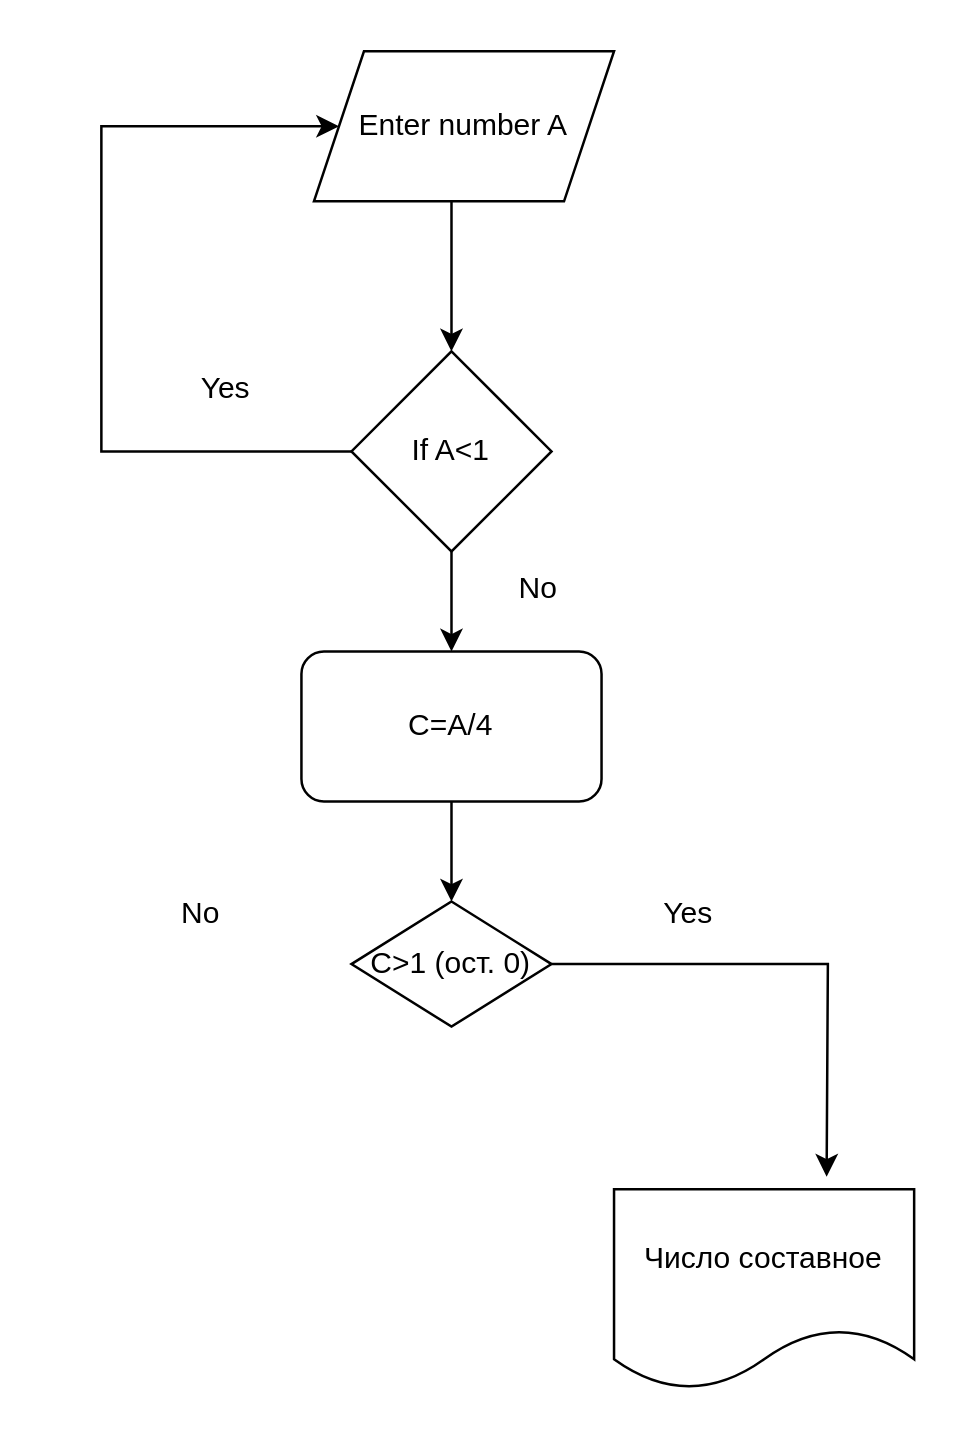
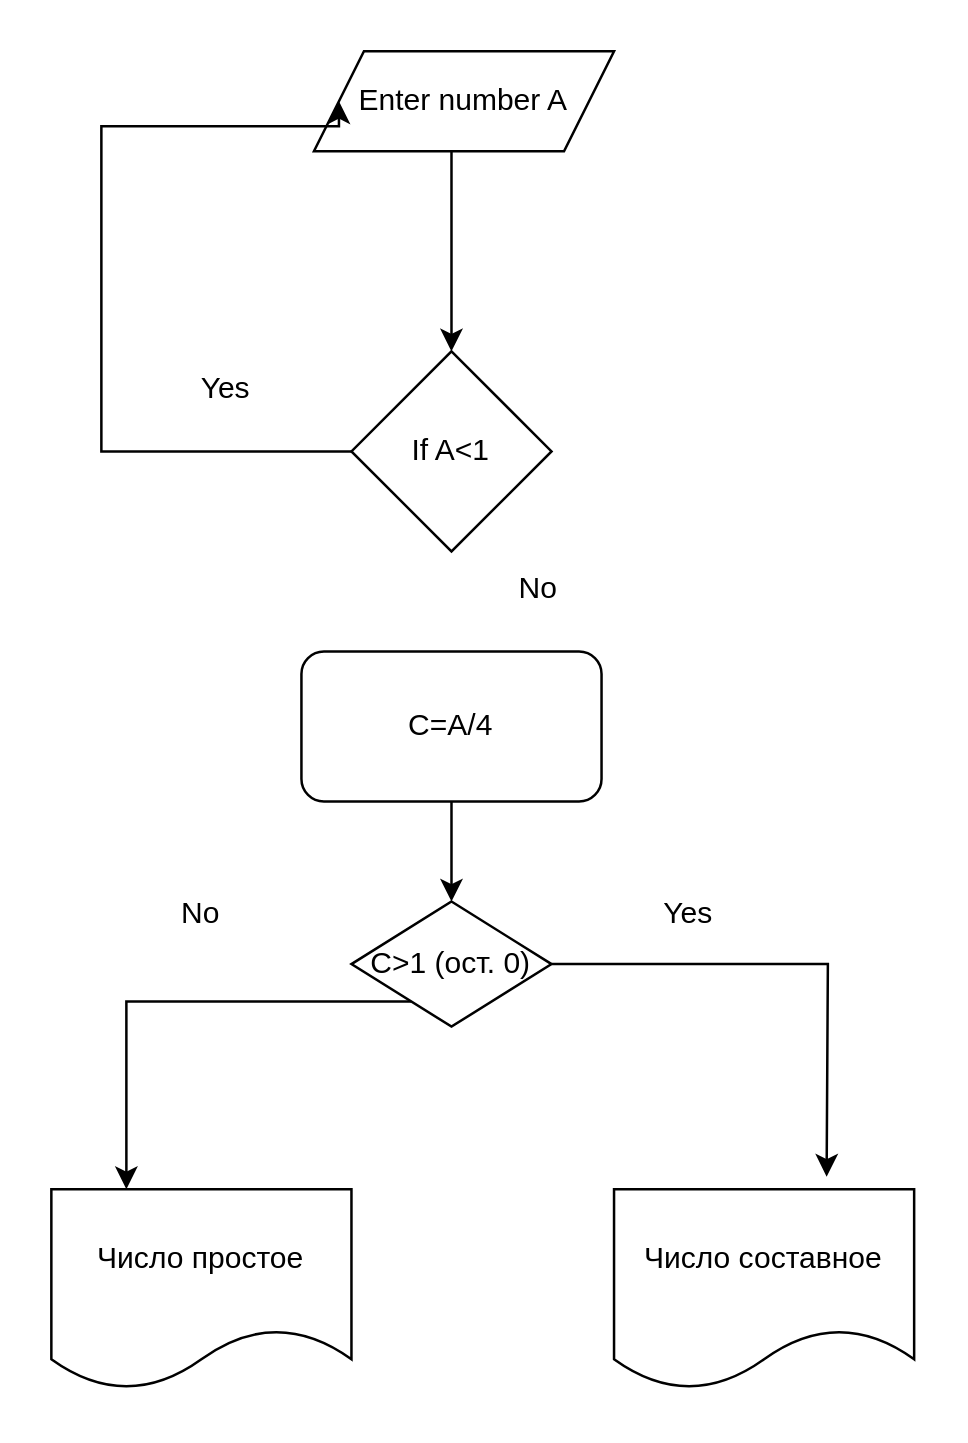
(464, 126) -> (464, 101)
(451, 593) -> none
none -> (183, 1001)
none -> (201, 1289)
